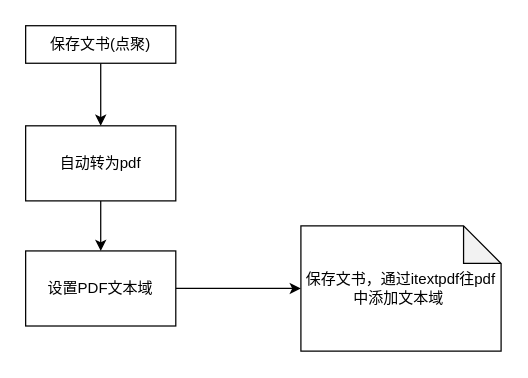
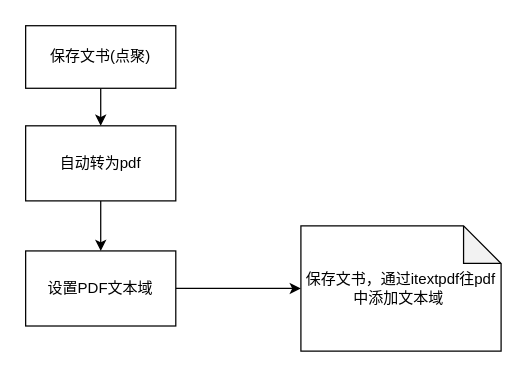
(101, 44) -> (101, 57)
